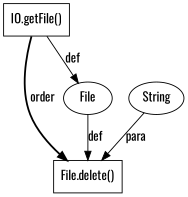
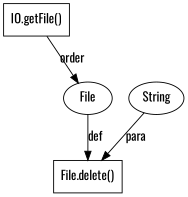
(73, 59) -> (73, 59)
(26, 100) -> none
